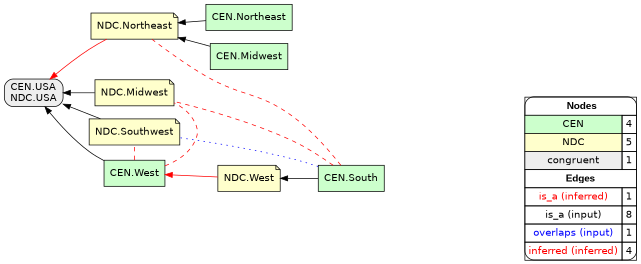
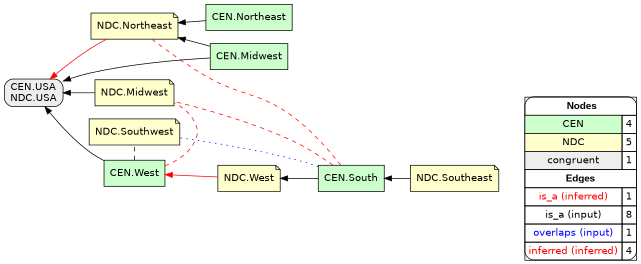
(85, 113) -> (139, 64)
(134, 153) -> (134, 153)
none -> (455, 178)
